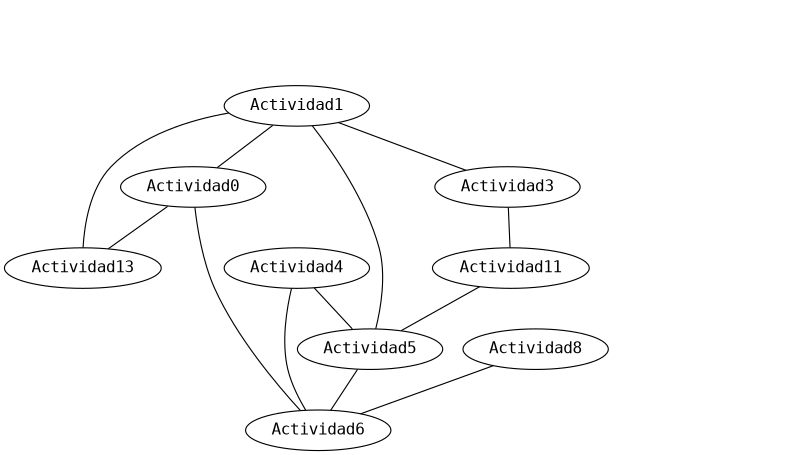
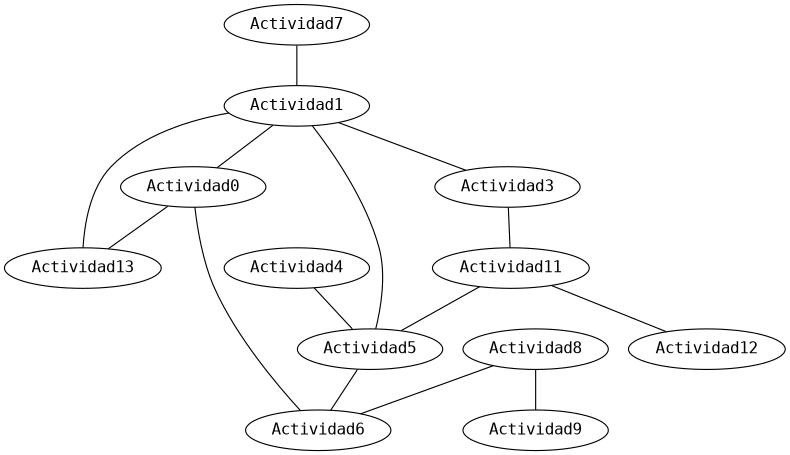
none -> (297, 25)
none -> (707, 349)
(285, 351) -> none
none -> (536, 430)
